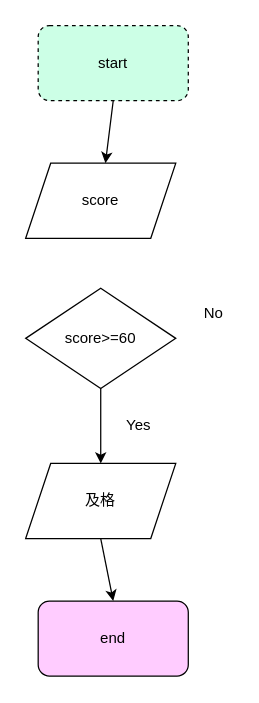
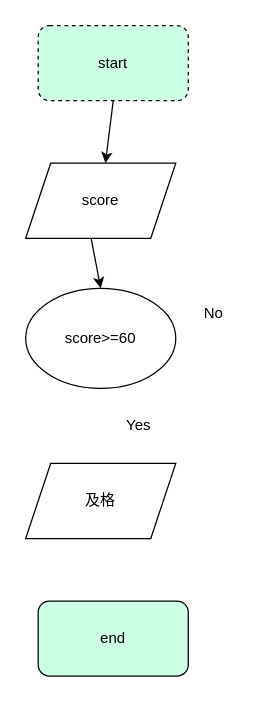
none -> (95, 259)
(101, 338) -> (101, 338)
(101, 421) -> none
(106, 565) -> none
(113, 638) -> (113, 638)
